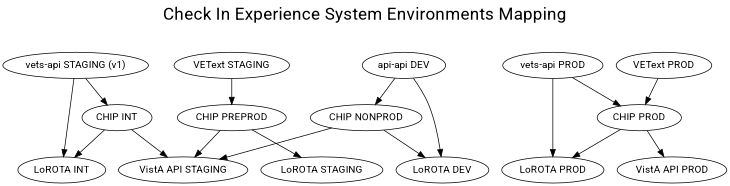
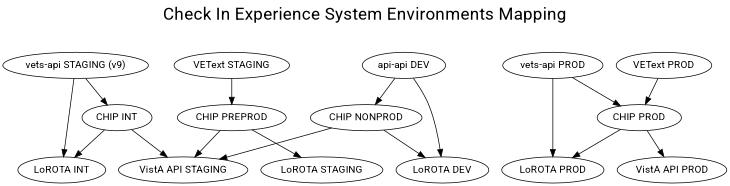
(76, 65) -> (76, 65)
